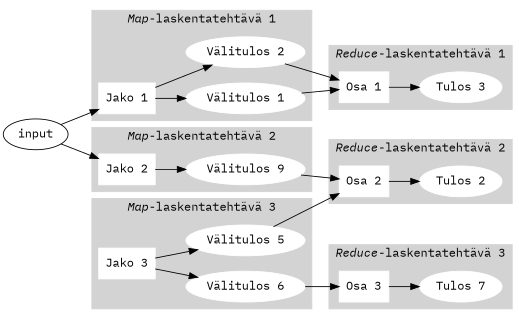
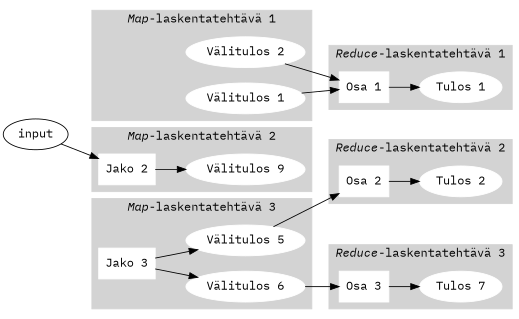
(461, 87) -> (461, 87)
(127, 98) -> none
(317, 177) -> none
